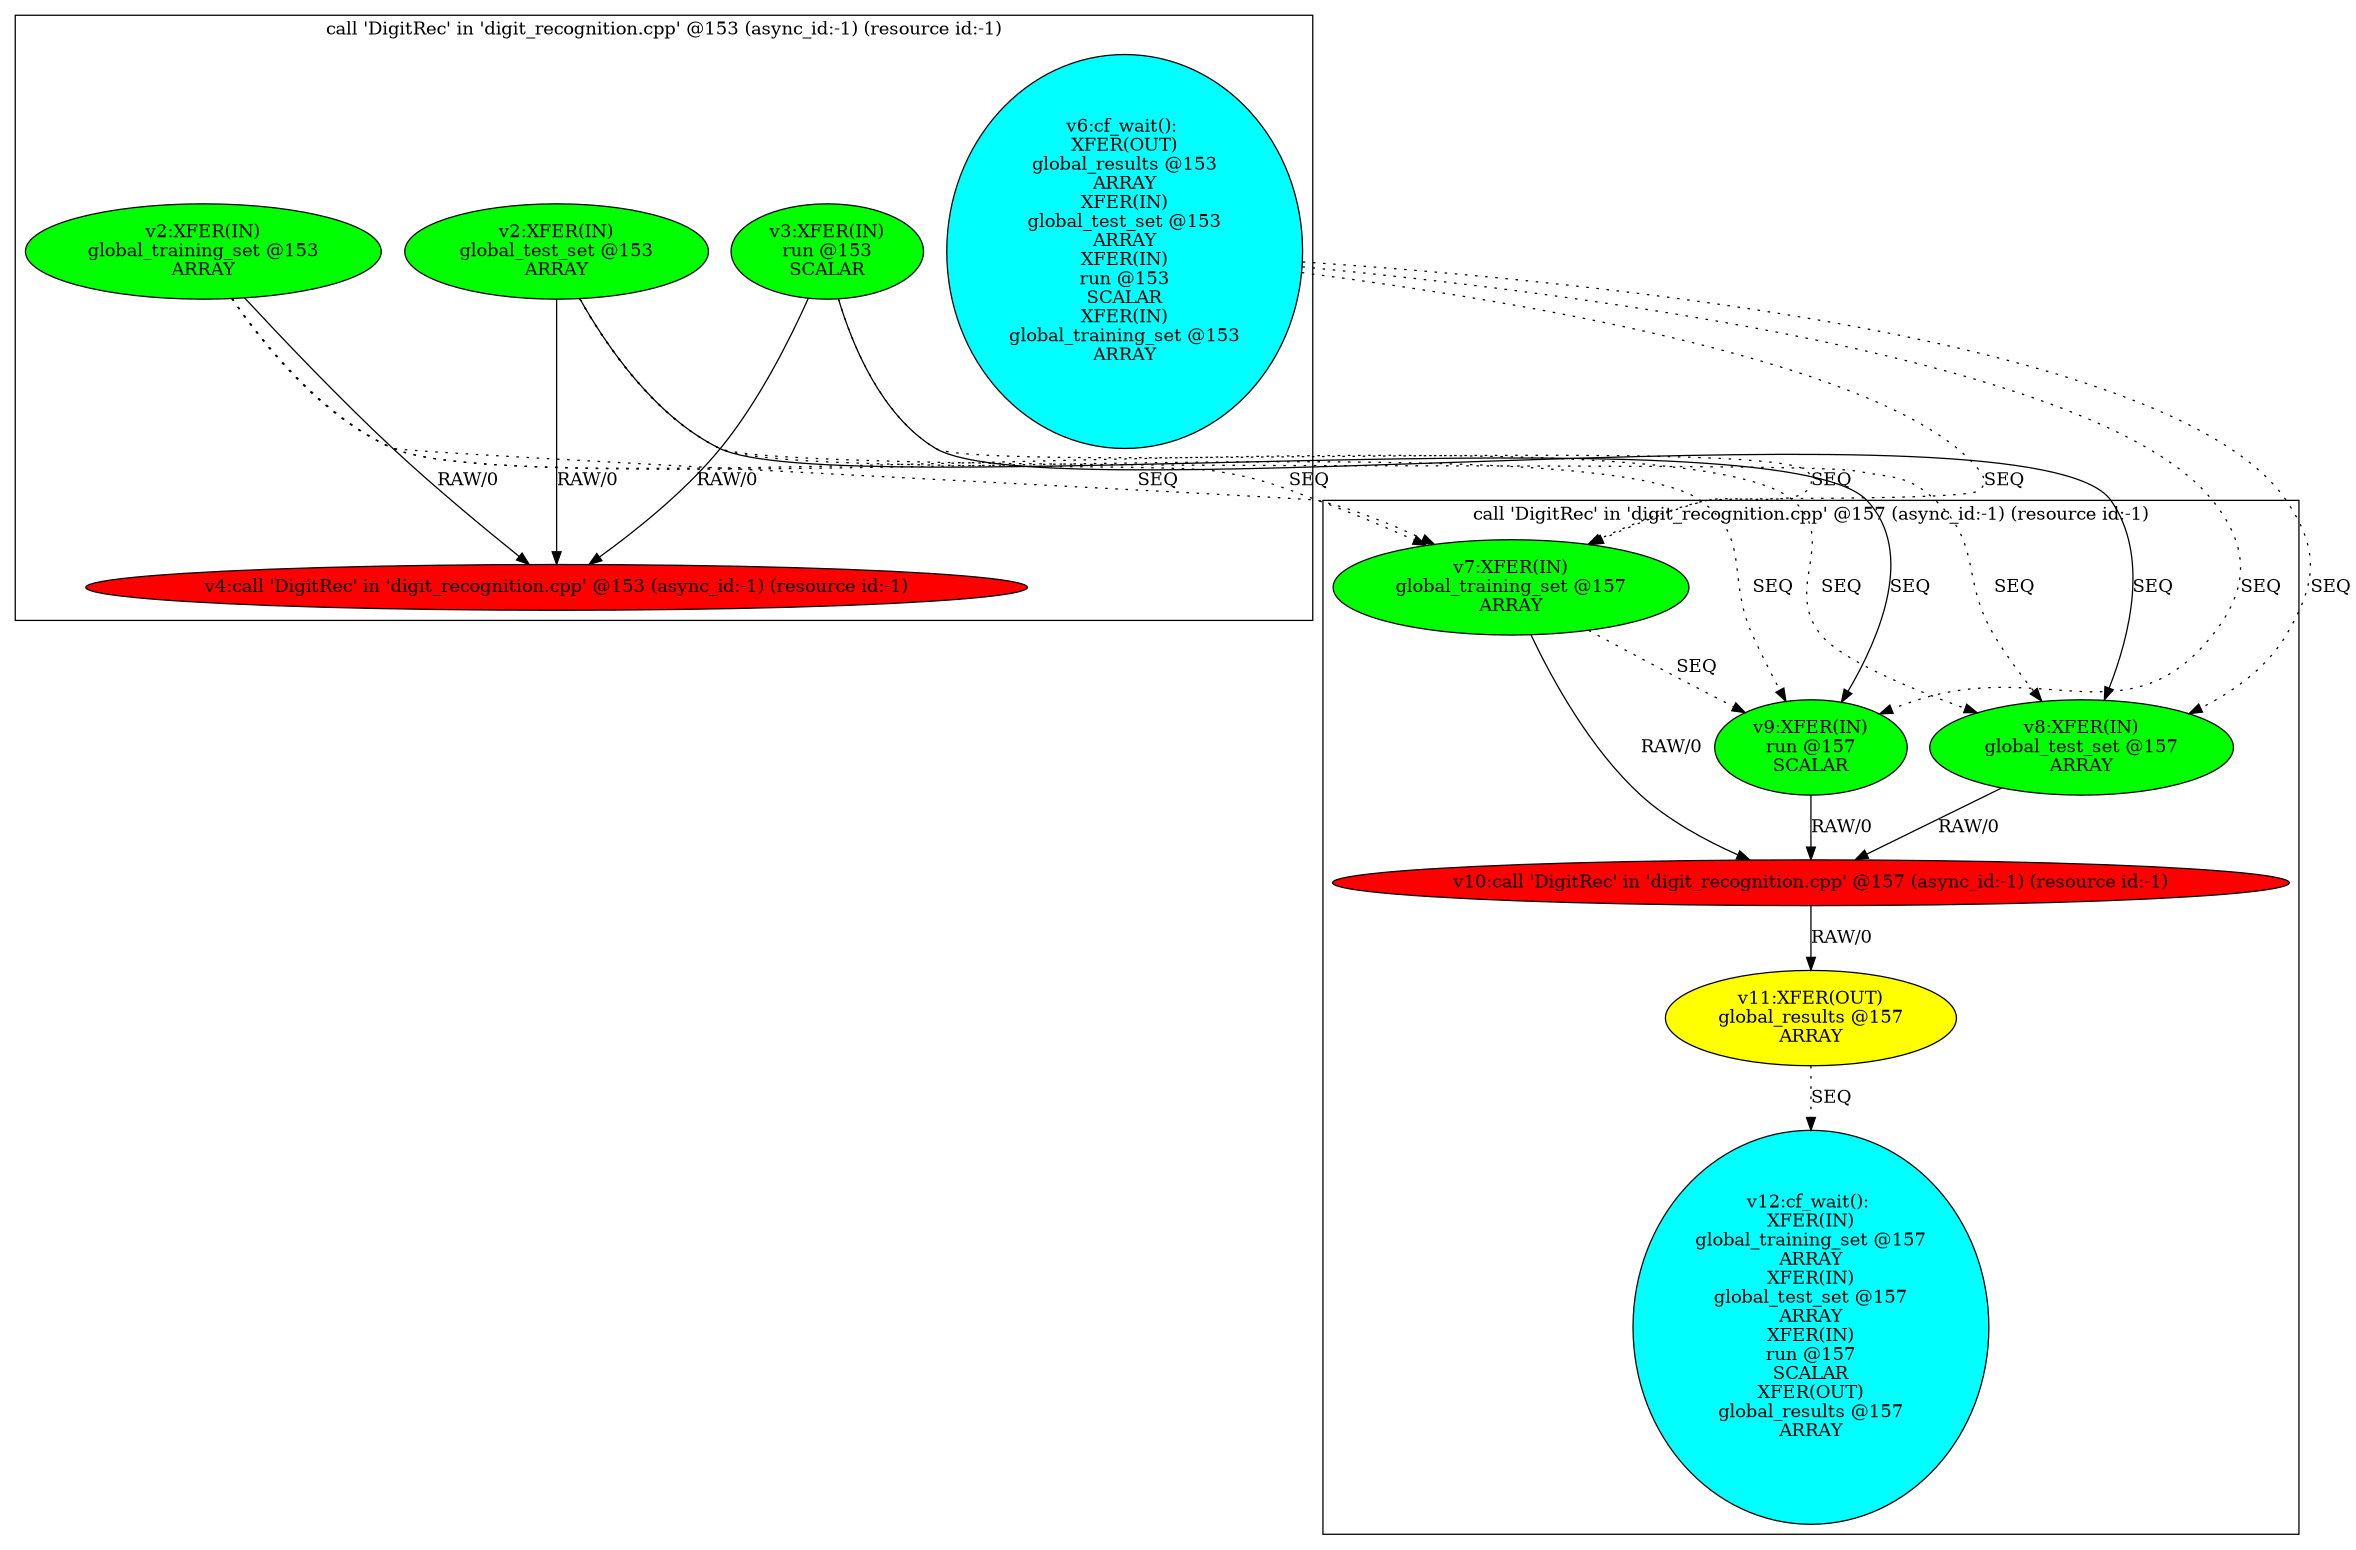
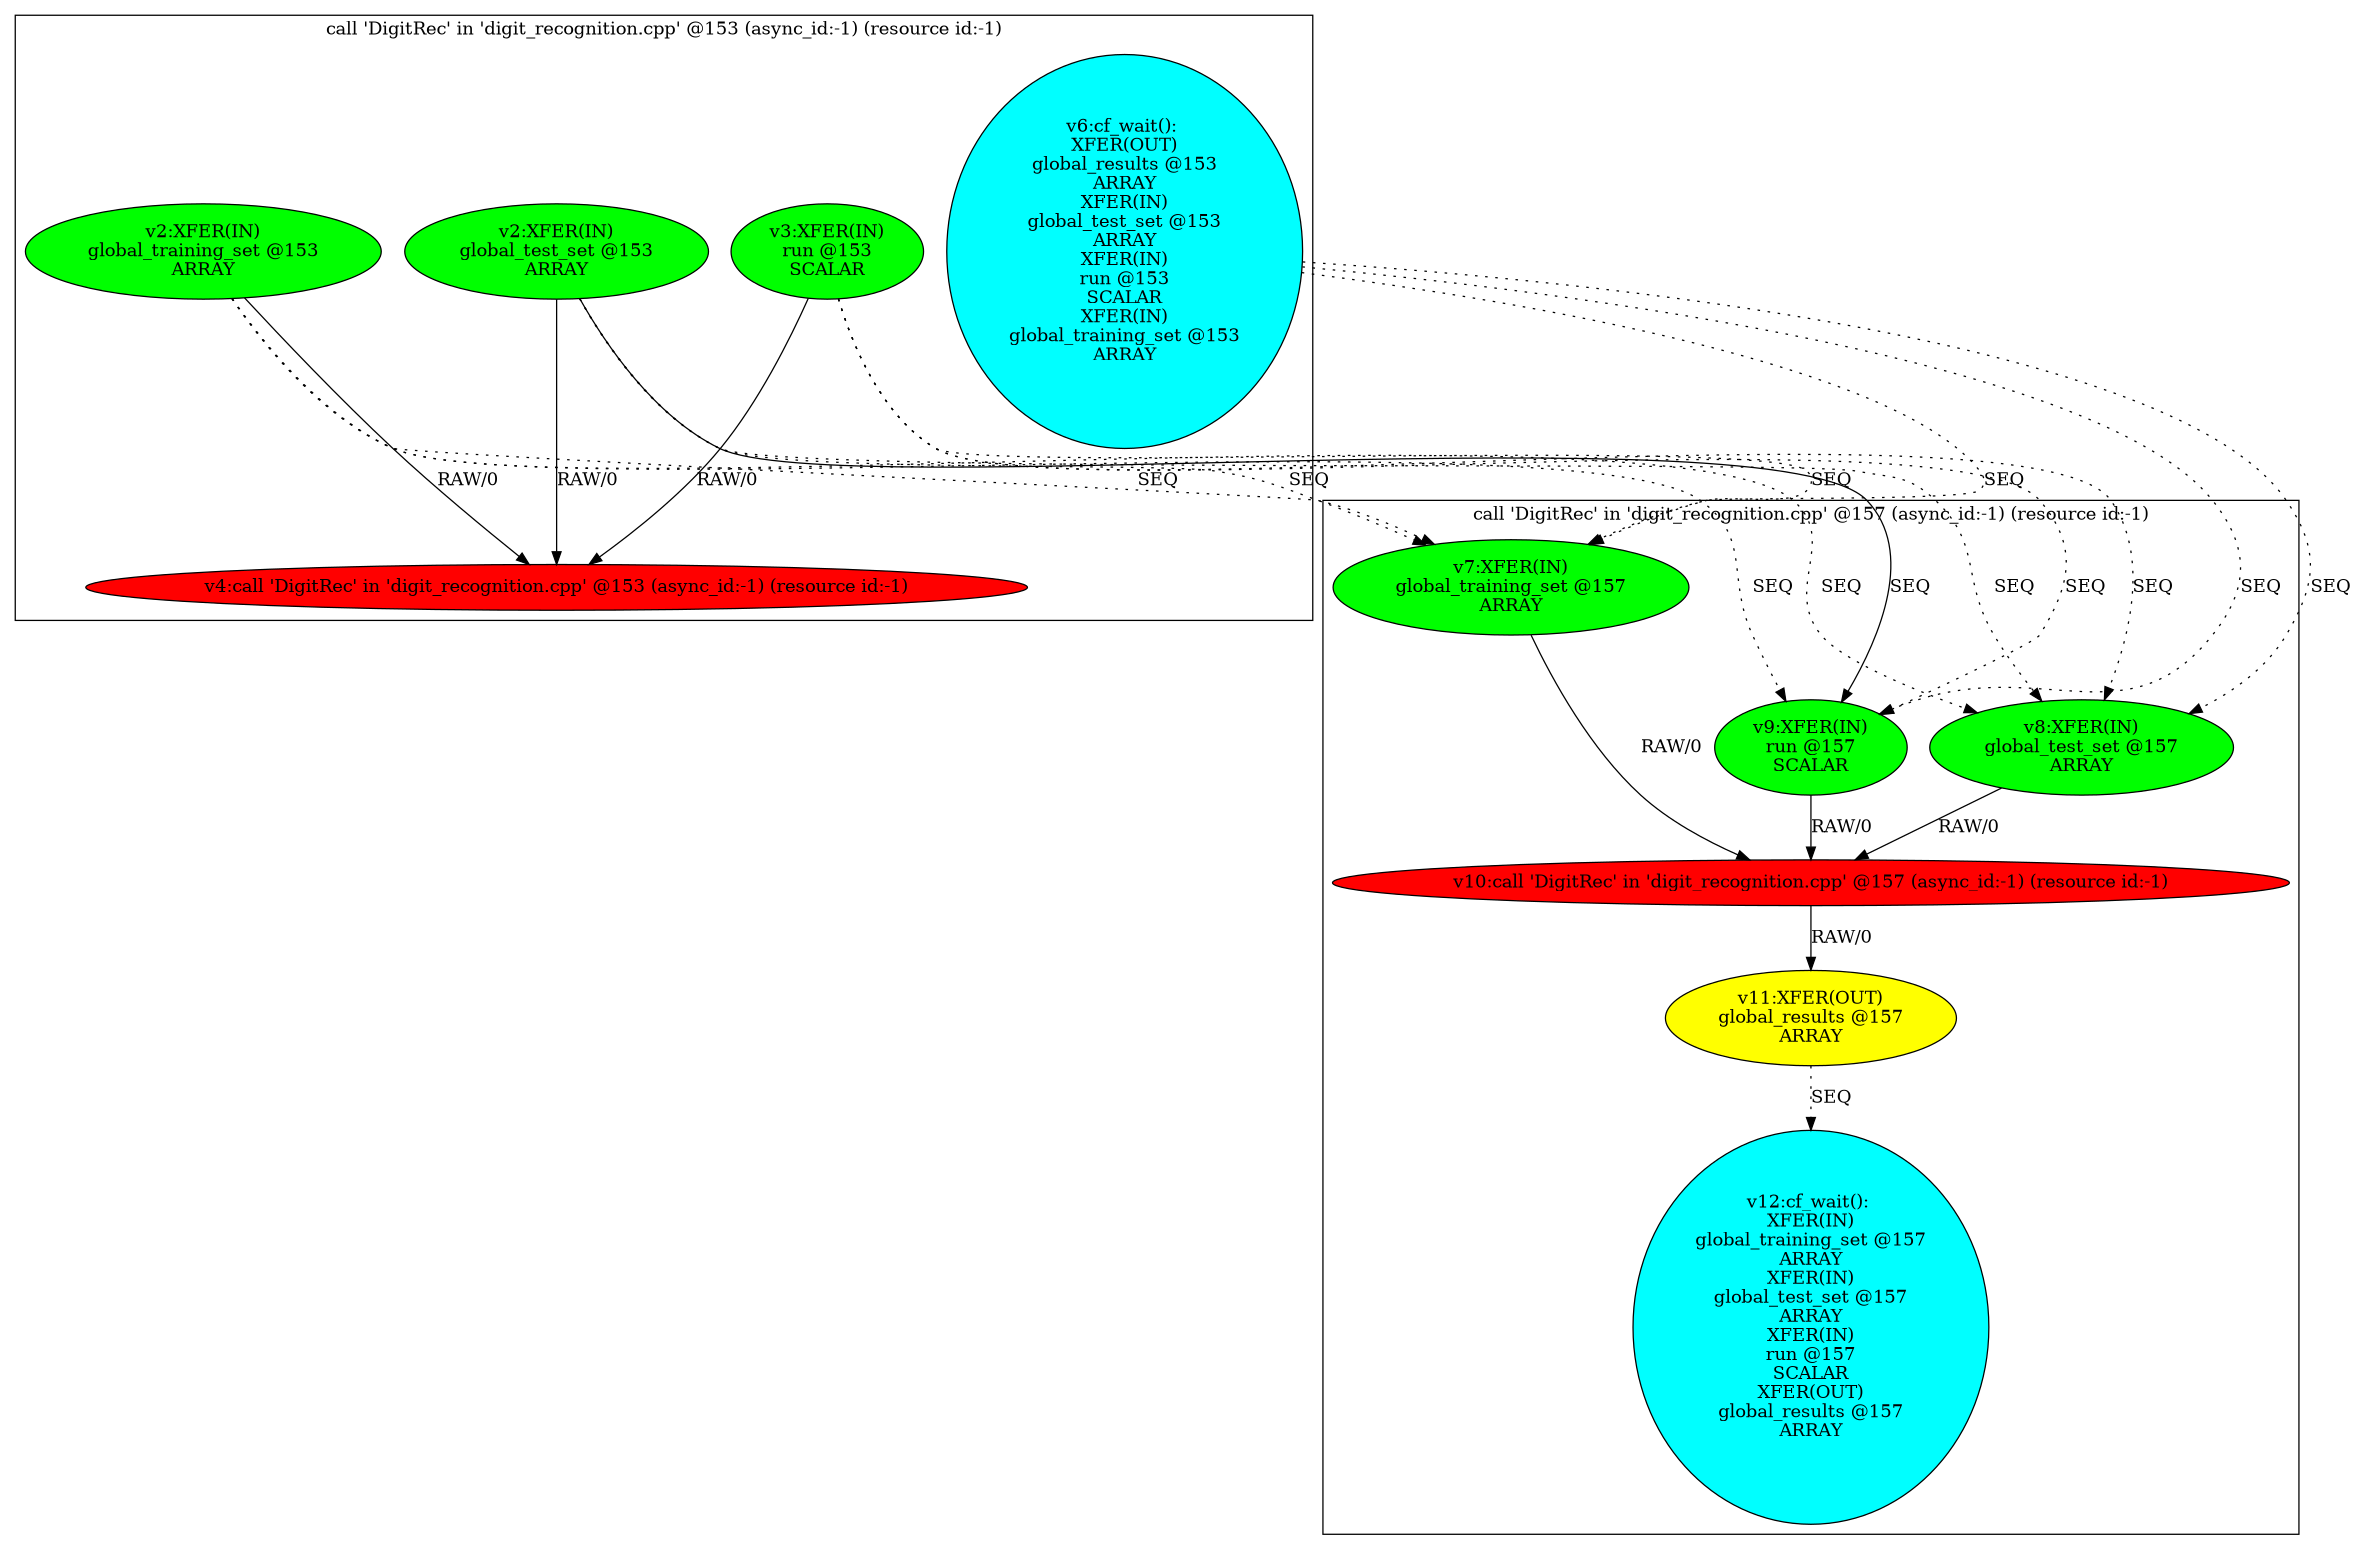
(1805, 455) -> (1884, 456)
(1661, 669) -> (1876, 464)
